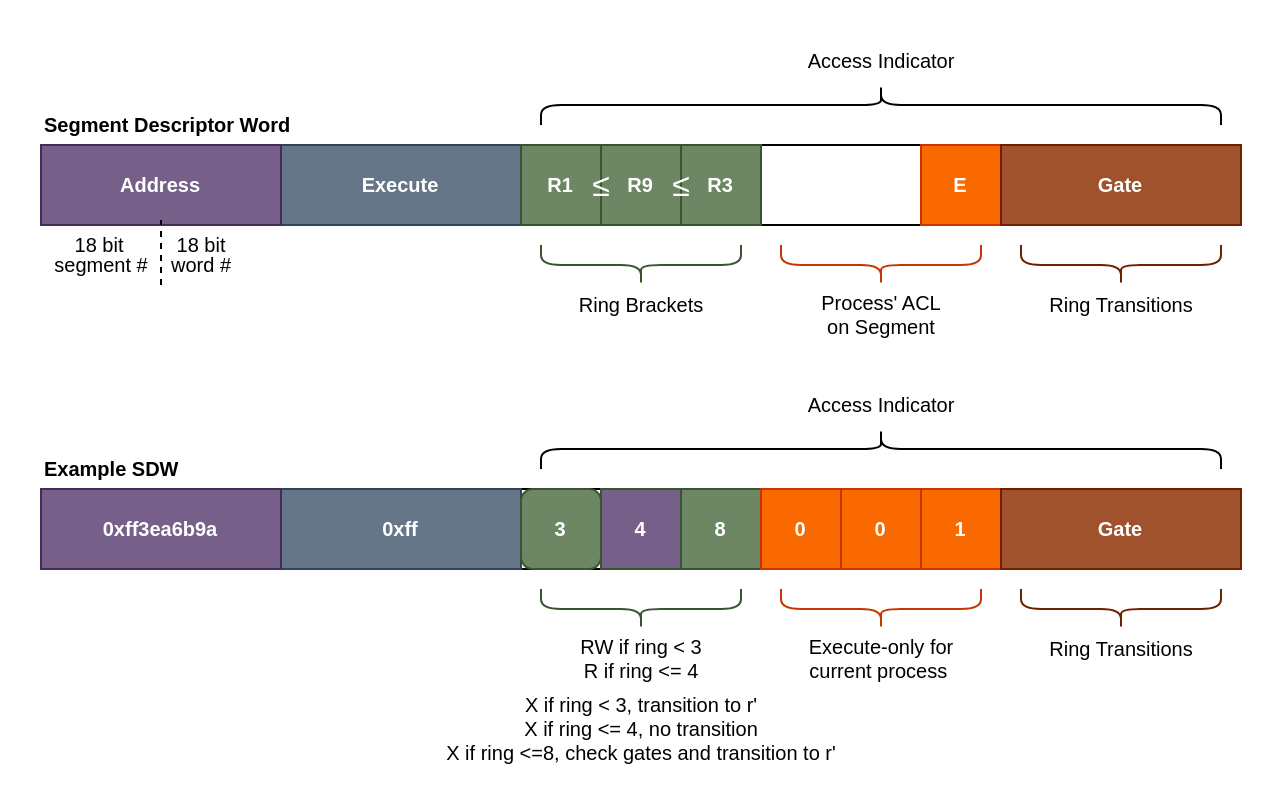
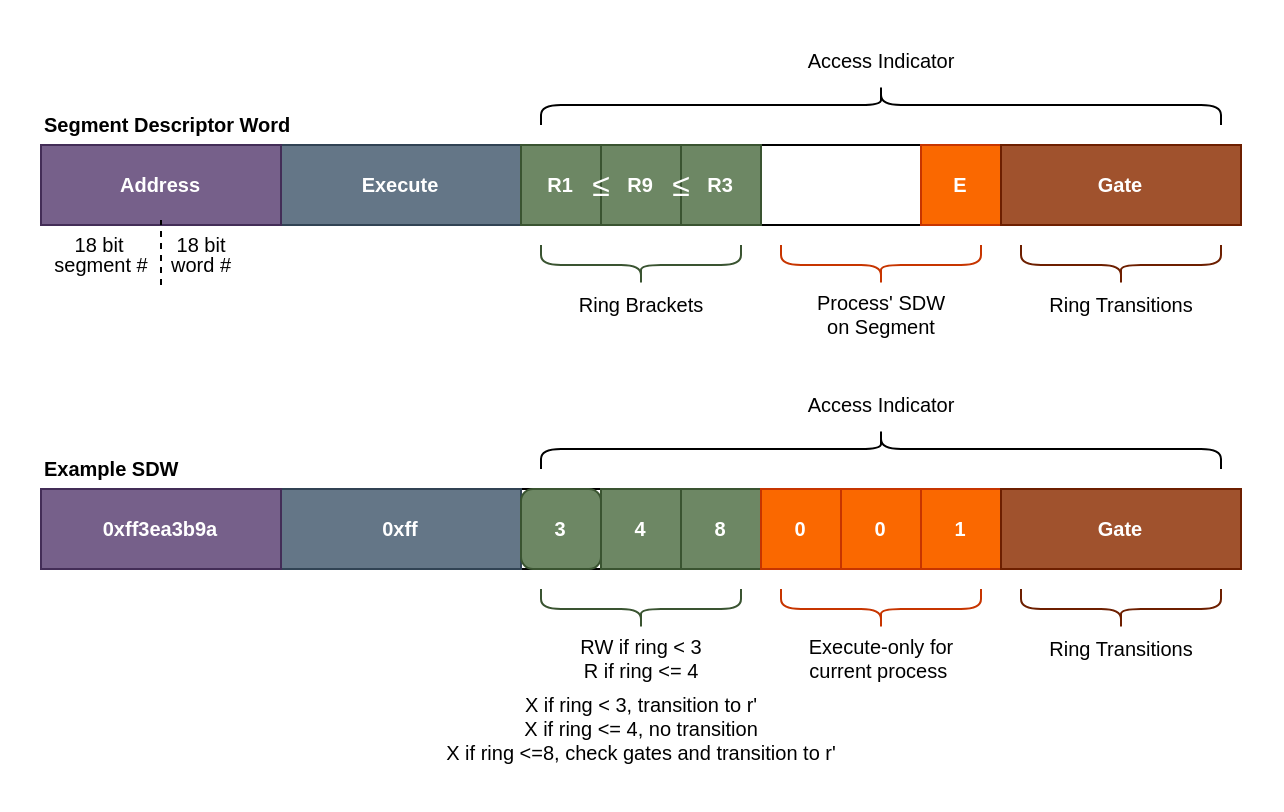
(882, 315) -> (882, 315)
(161, 529) -> (161, 529)
(641, 529) -> (641, 529)
